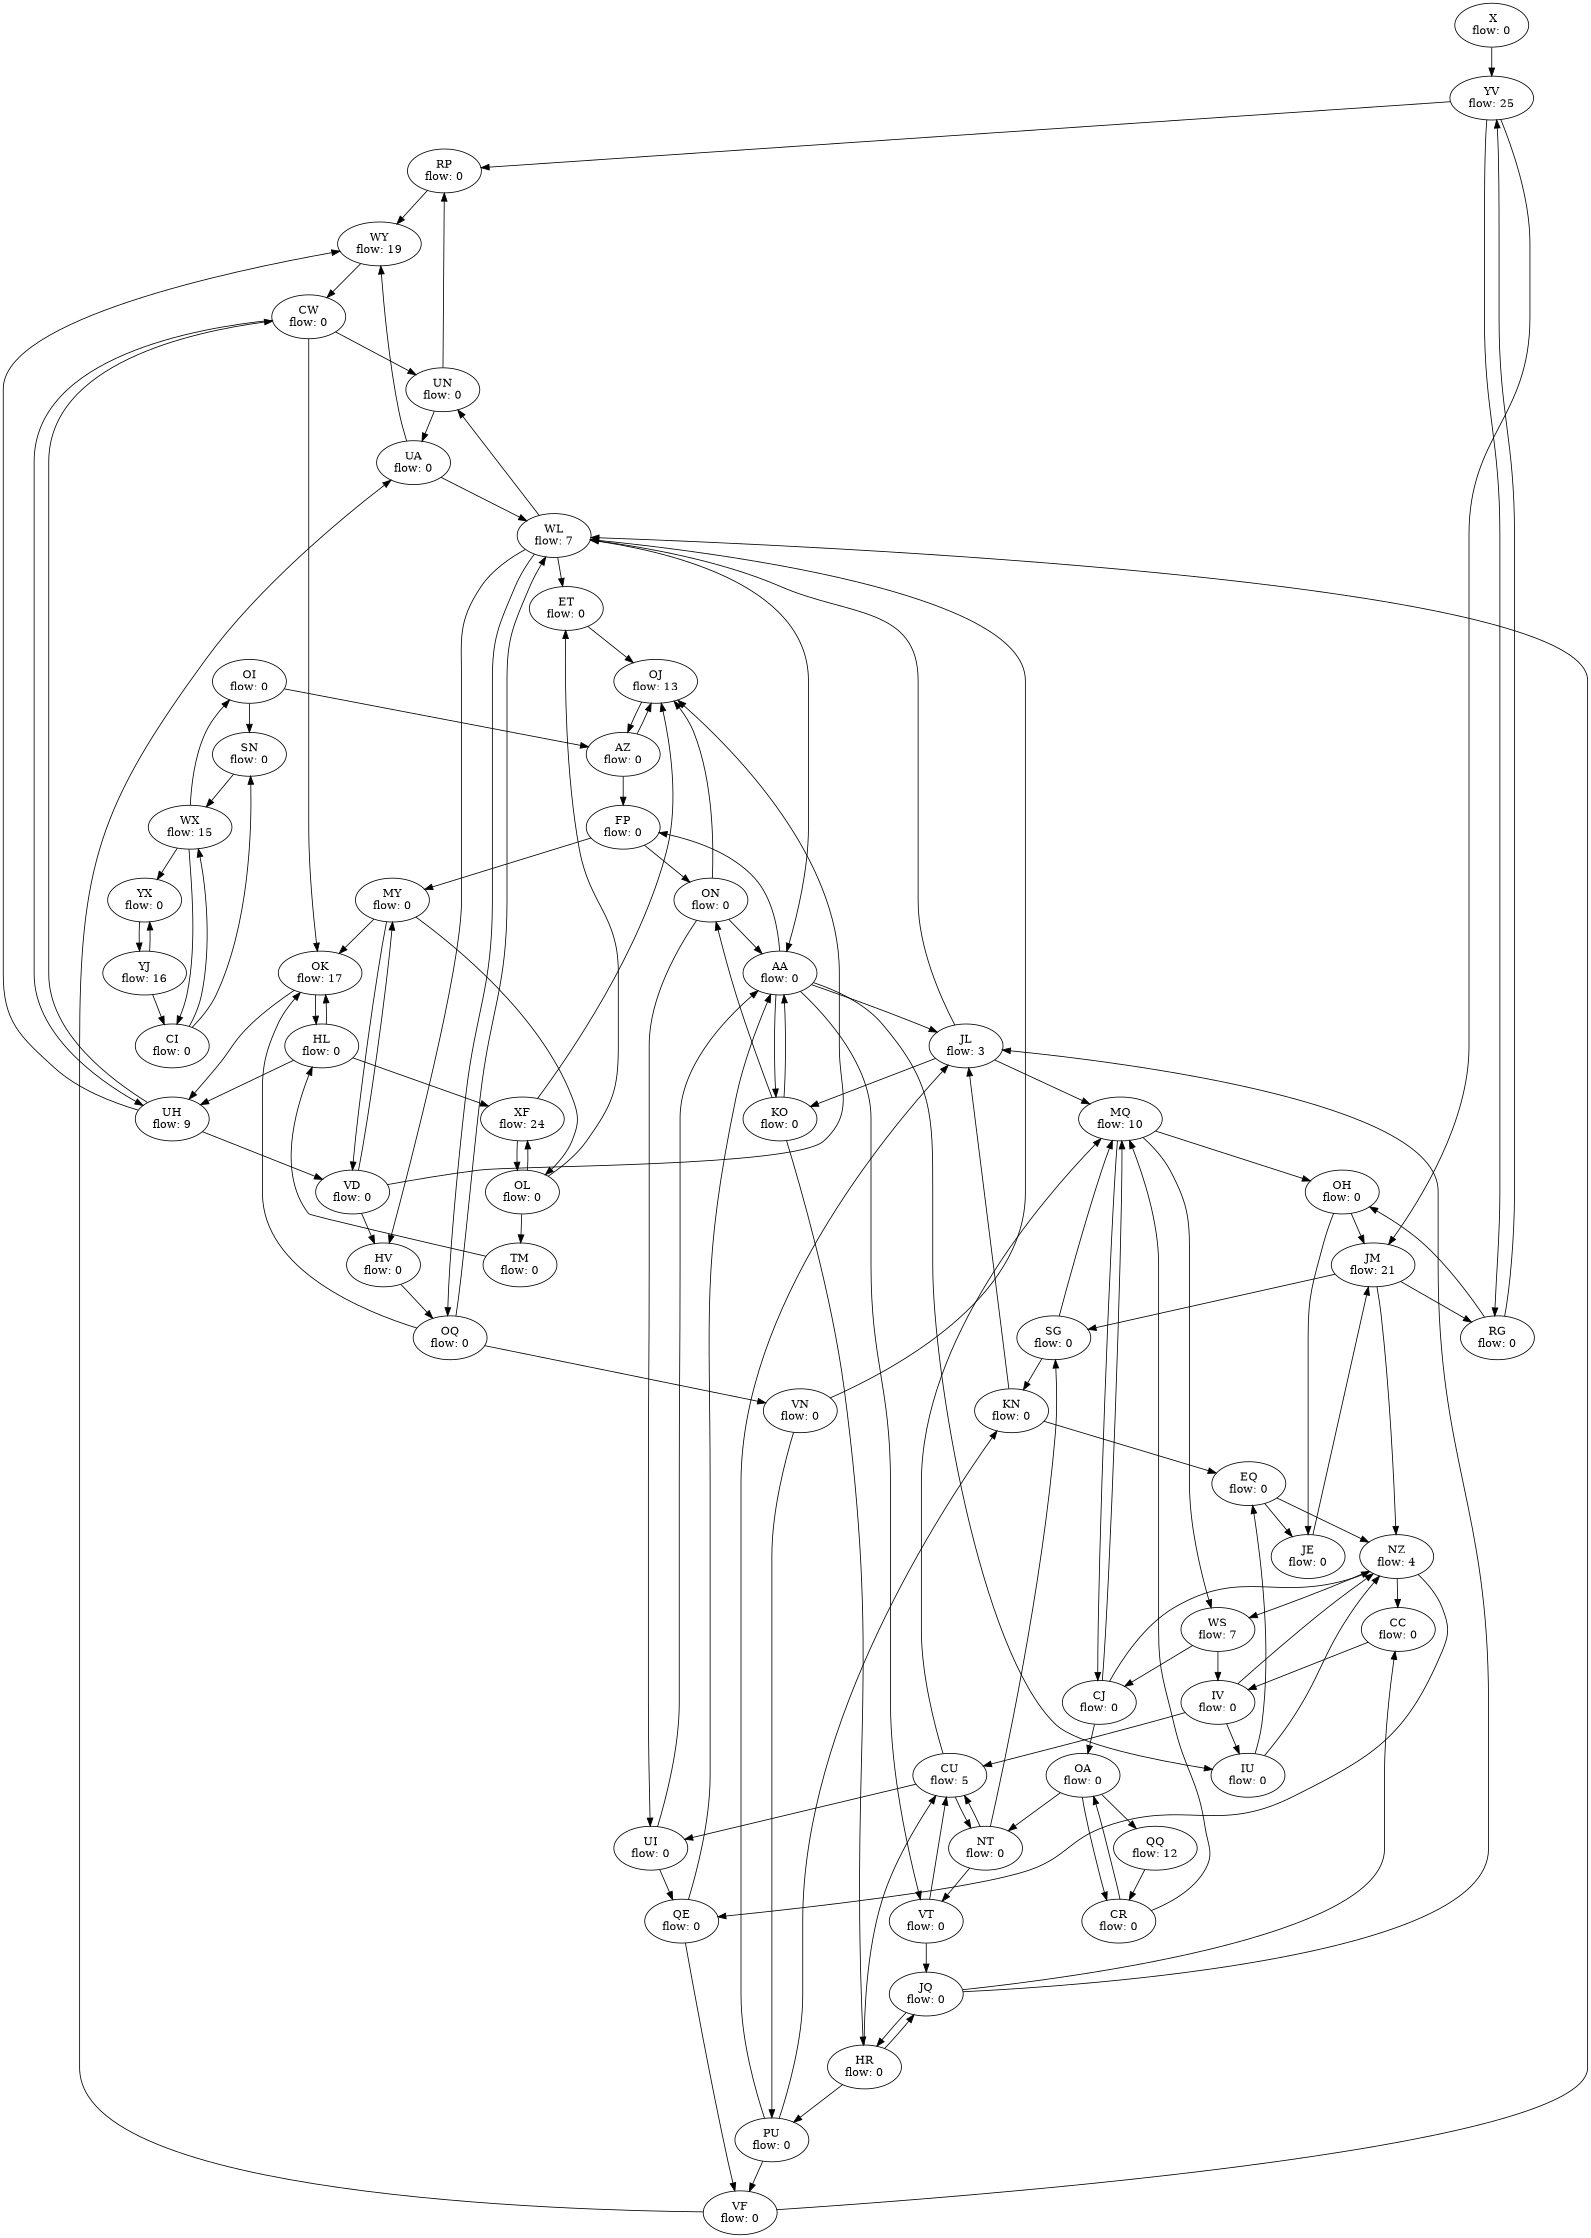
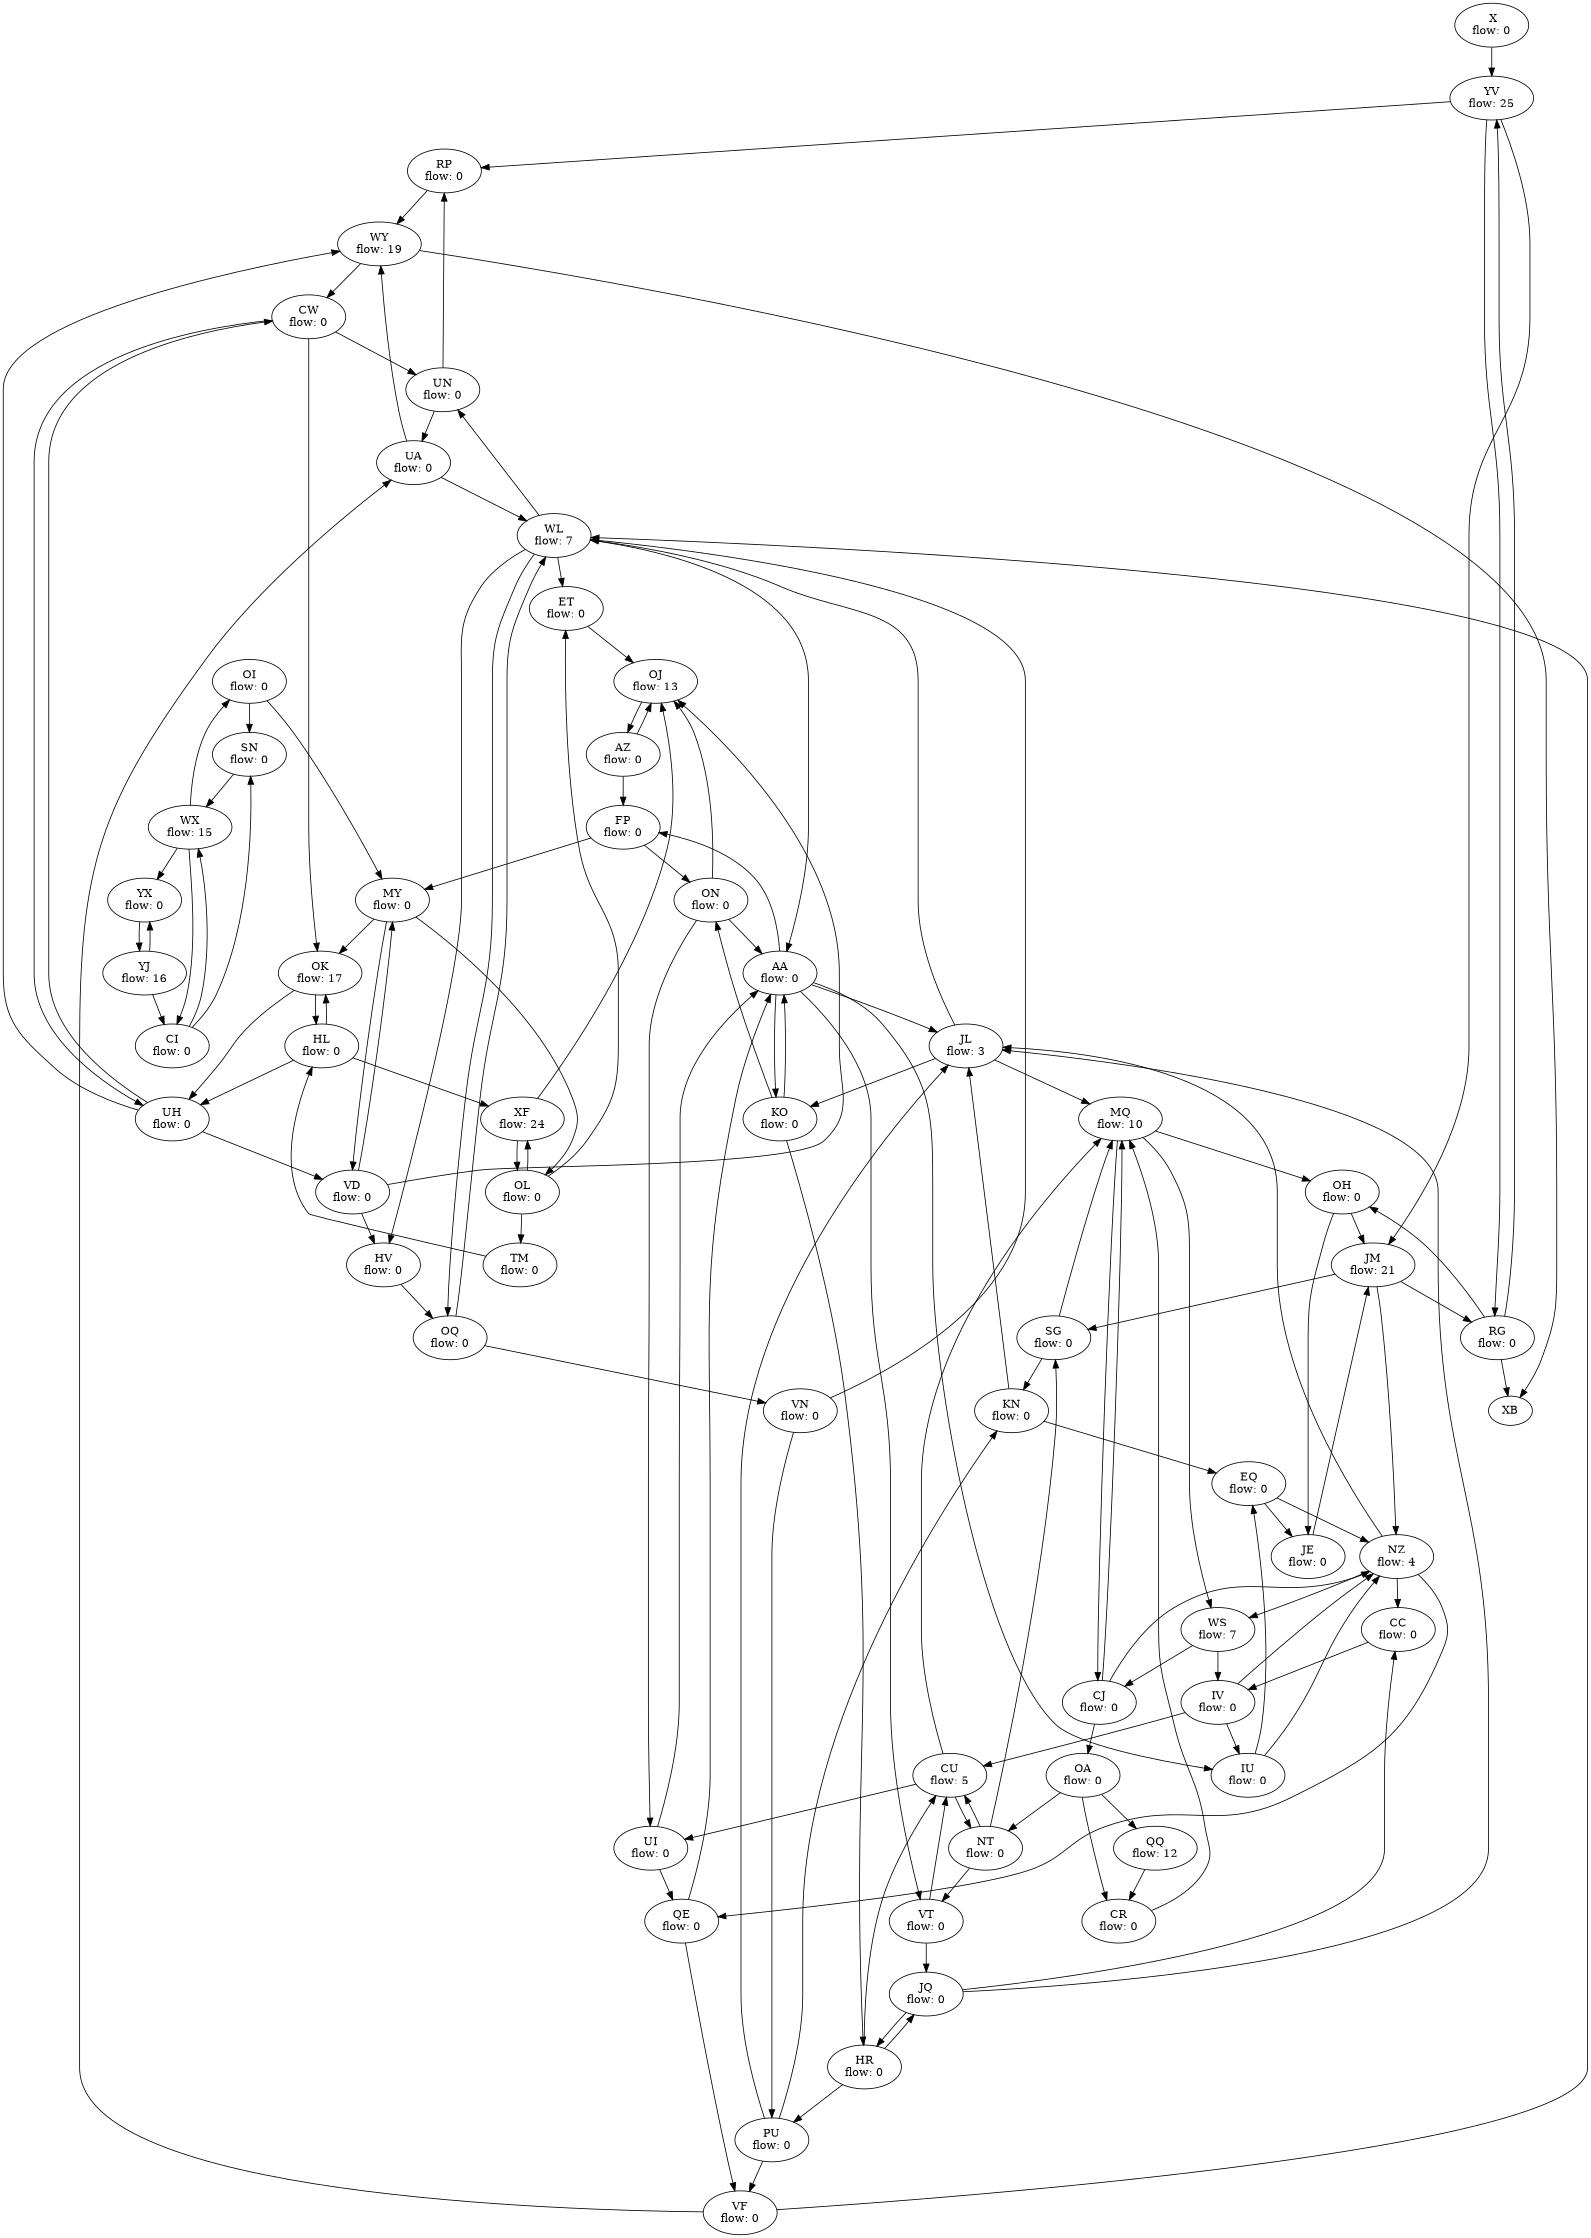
(432, 717) -> (327, 783)
(172, 1119) -> (172, 1119)
(264, 1201) -> none
none -> (1277, 1210)
none -> (1510, 1411)
(1109, 1852) -> none
